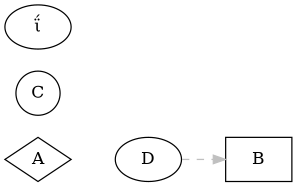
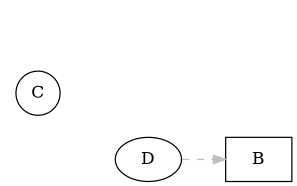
(38, 27) -> none
(38, 159) -> none
